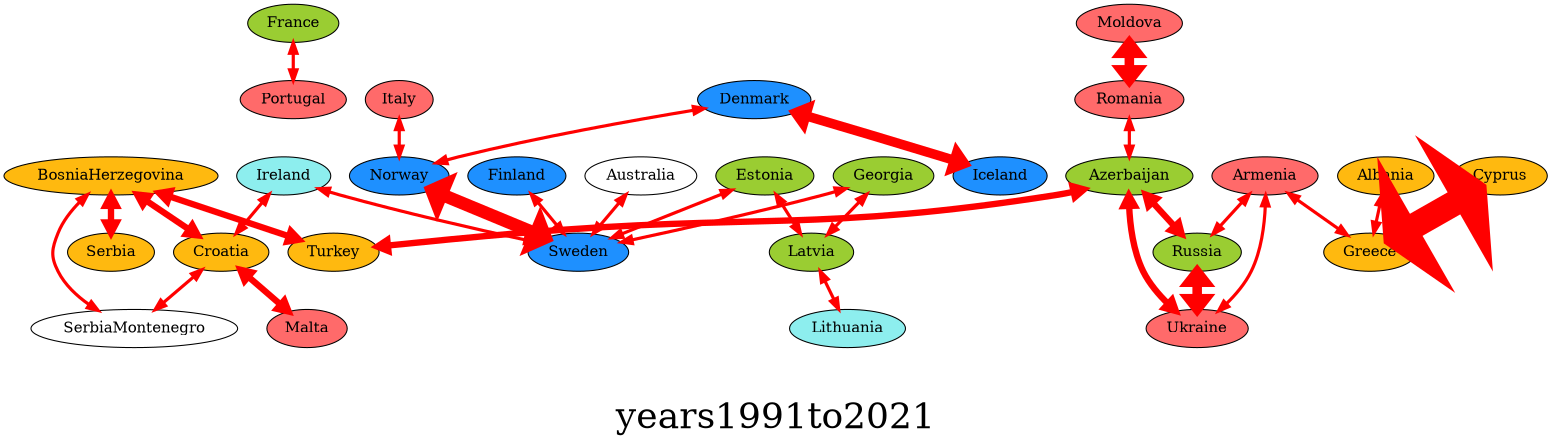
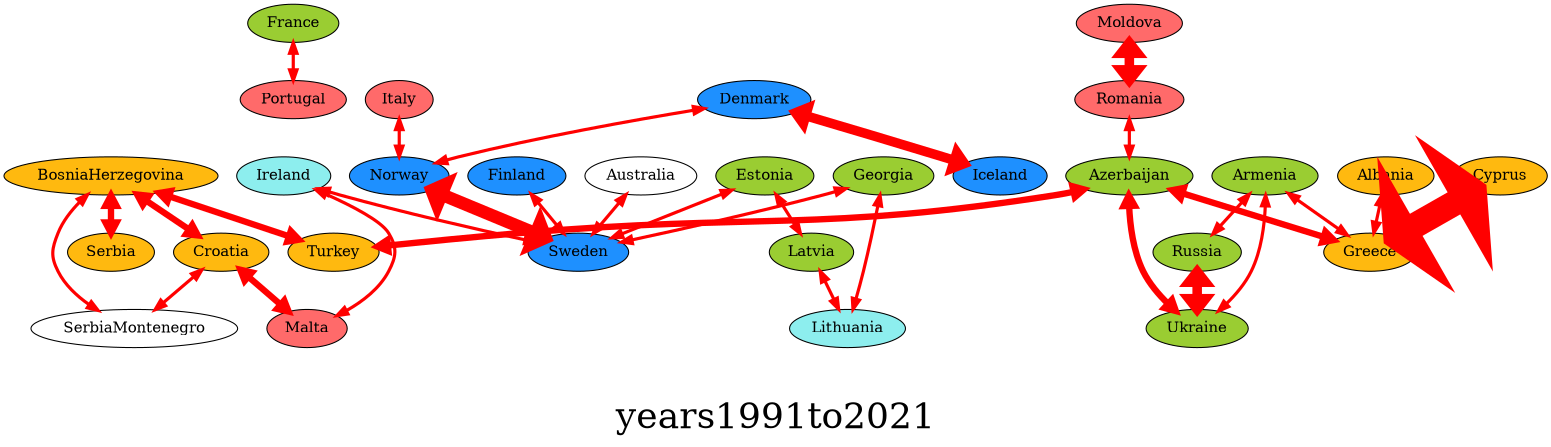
(1265, 176) -> (1265, 176)
(850, 211) -> (868, 253)
(253, 214) -> (390, 236)
(1164, 214) -> (1253, 215)
(1197, 329) -> (1197, 329)
